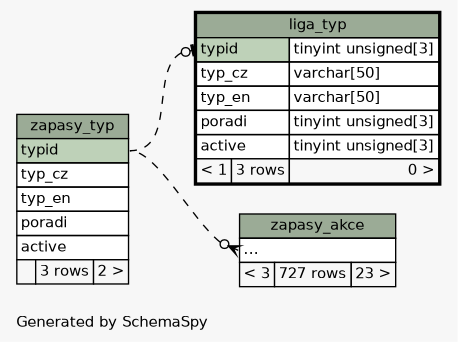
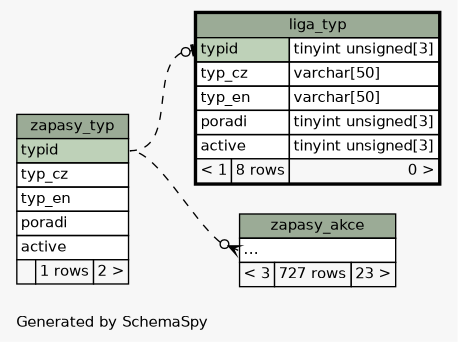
(260, 170) -> (260, 170)
(65, 271) -> (65, 271)
